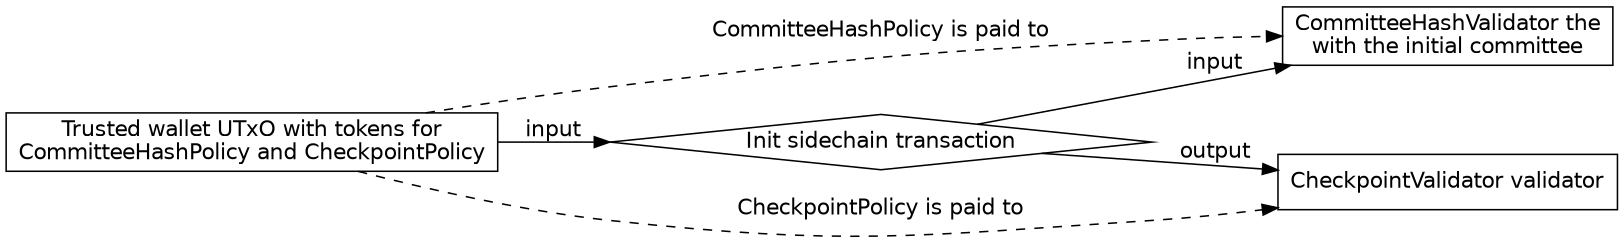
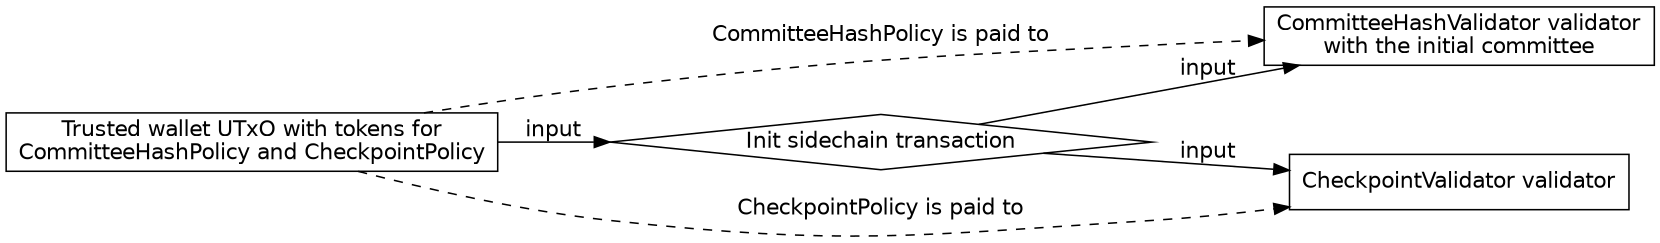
(1448, 36) -> (1459, 36)
(1215, 152) -> (1208, 152)
